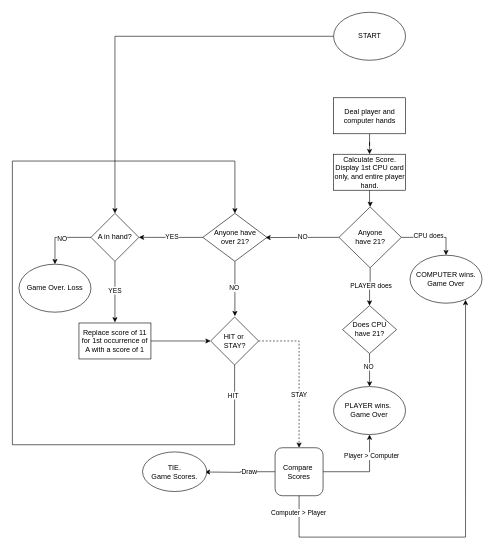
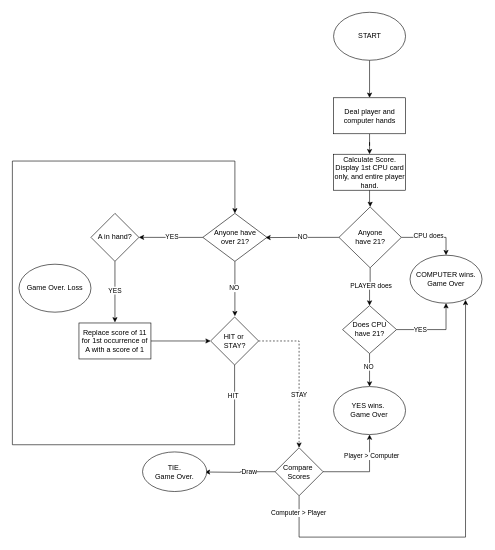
(115, 36) -> (370, 77)
(73, 237) -> none
none -> (423, 330)
(369, 411) -> (369, 411)
(175, 472) -> (175, 472)
(299, 472) -> (299, 472)
